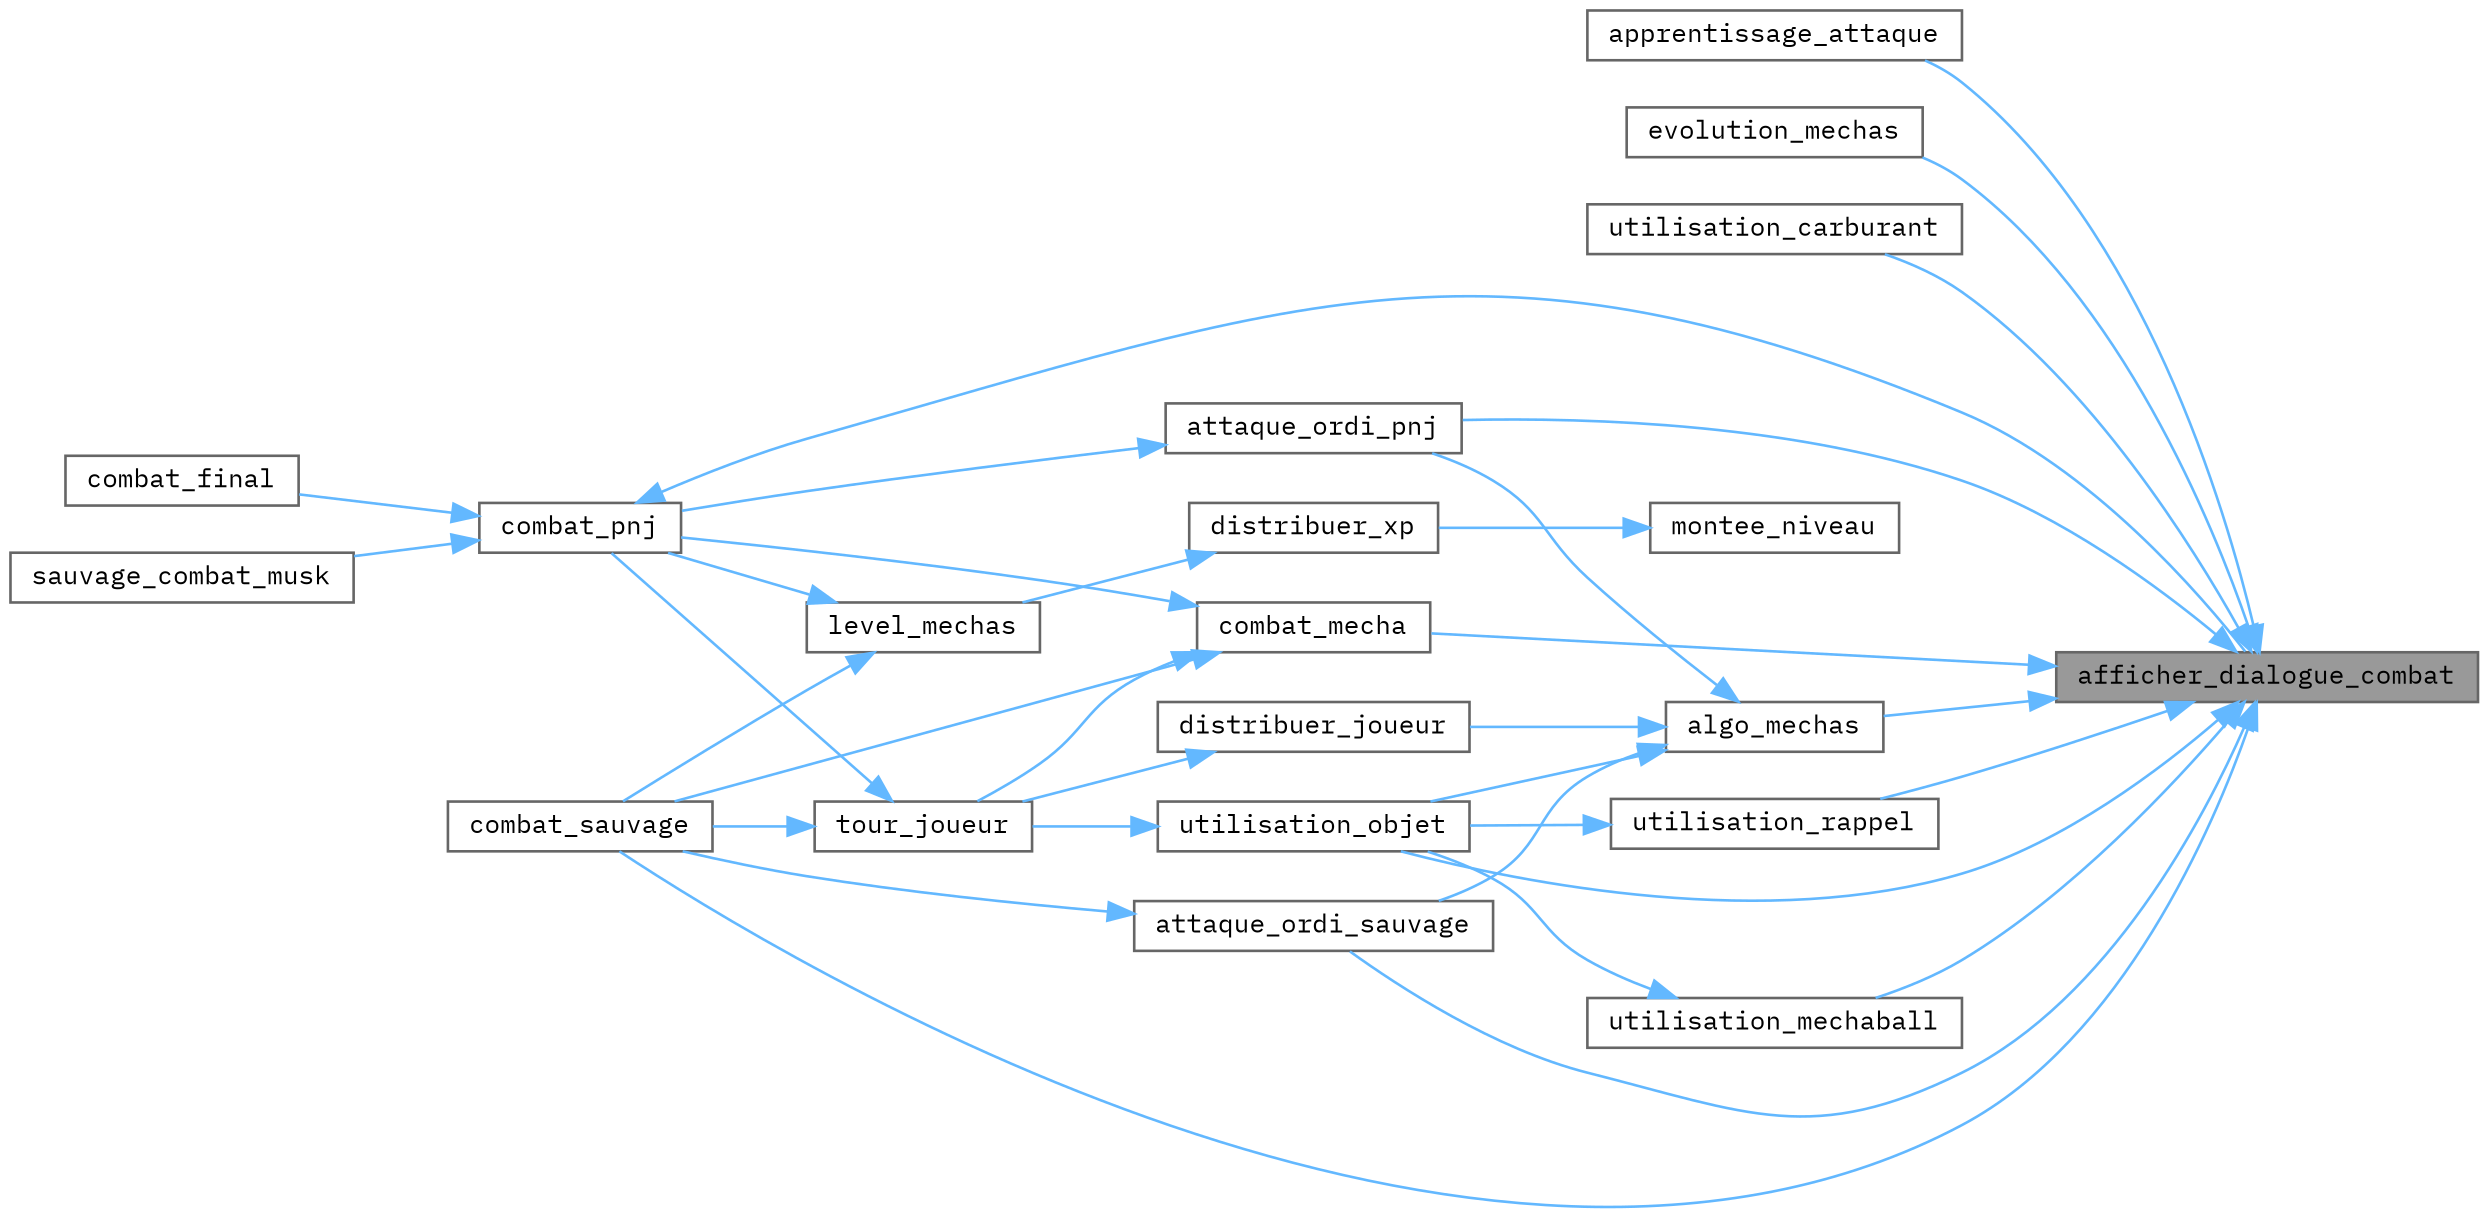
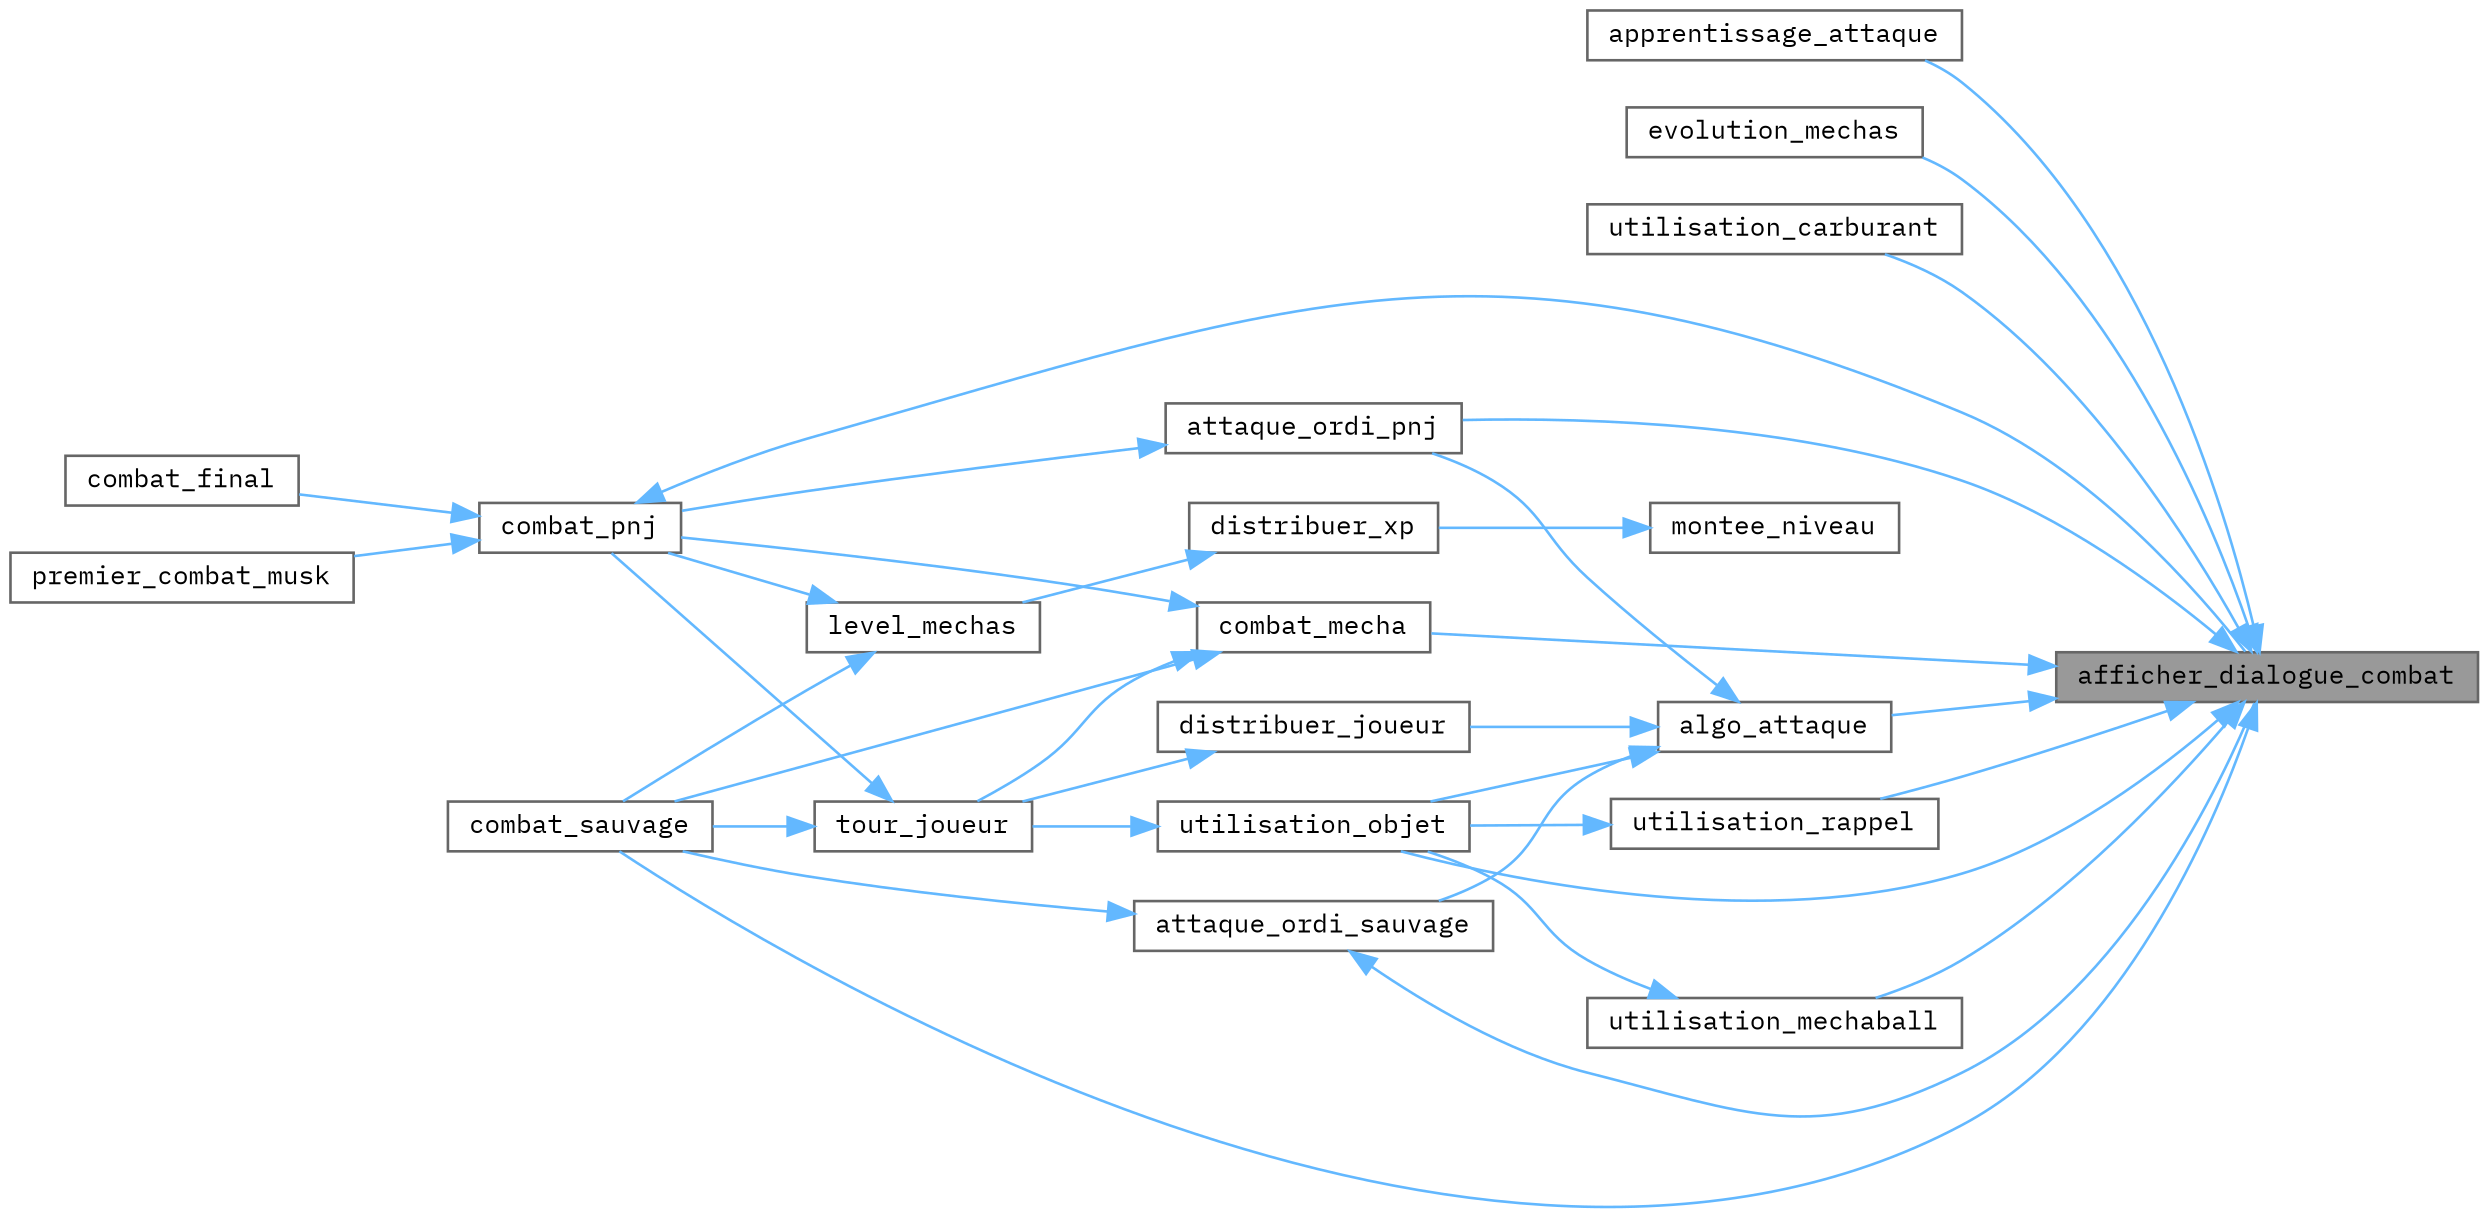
(182, 578) -> (182, 578)
(1775, 727) -> (1775, 727)
(1868, 1108) -> (1894, 1100)
